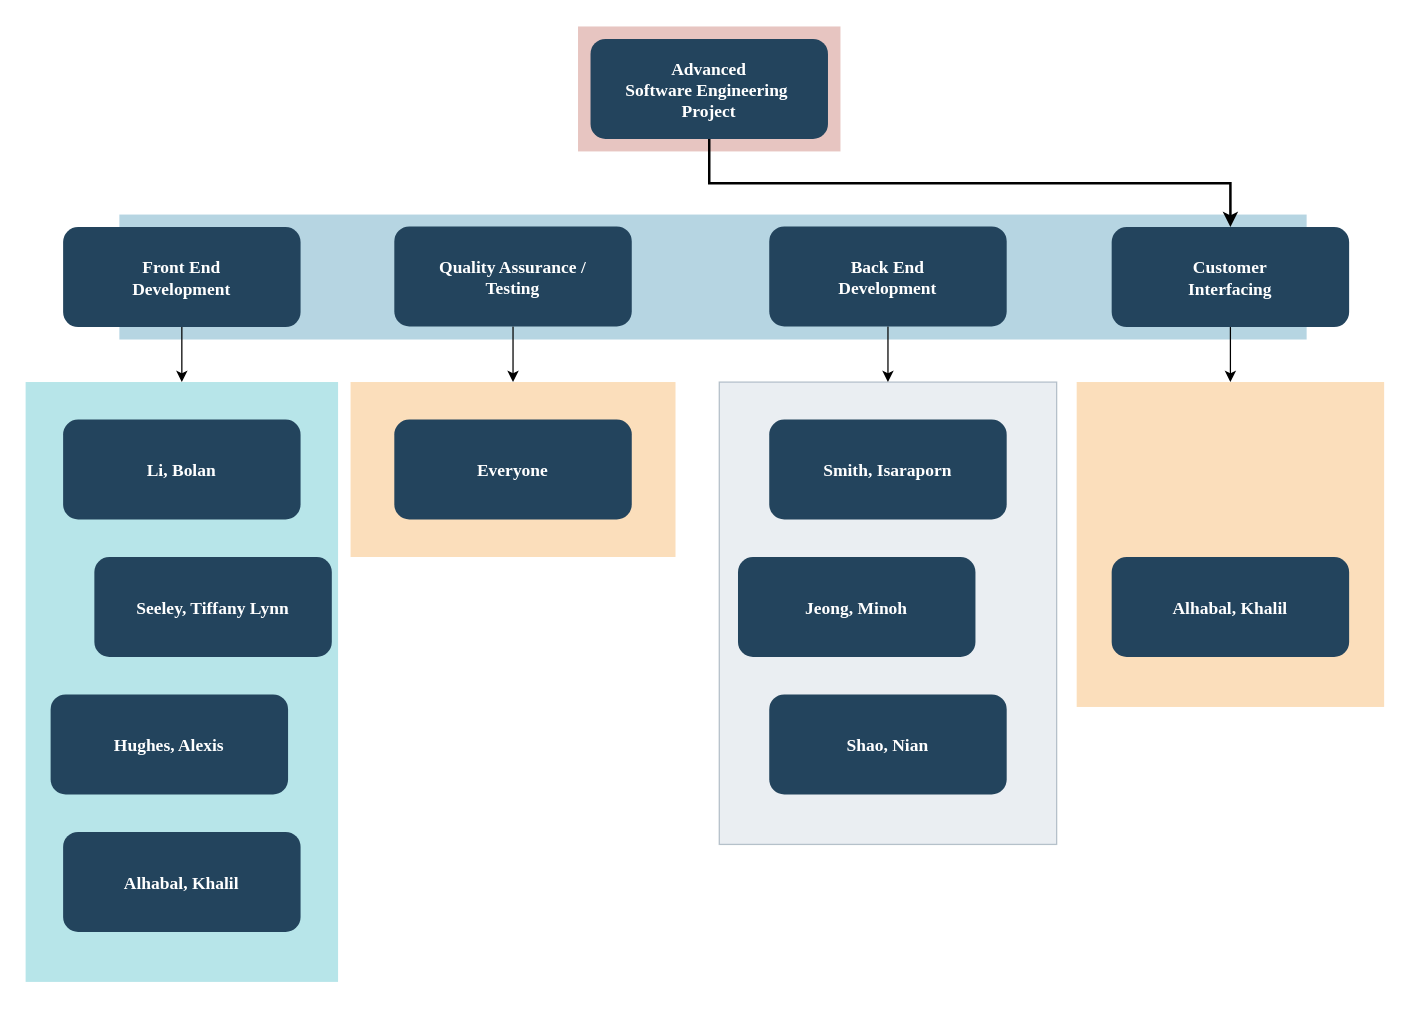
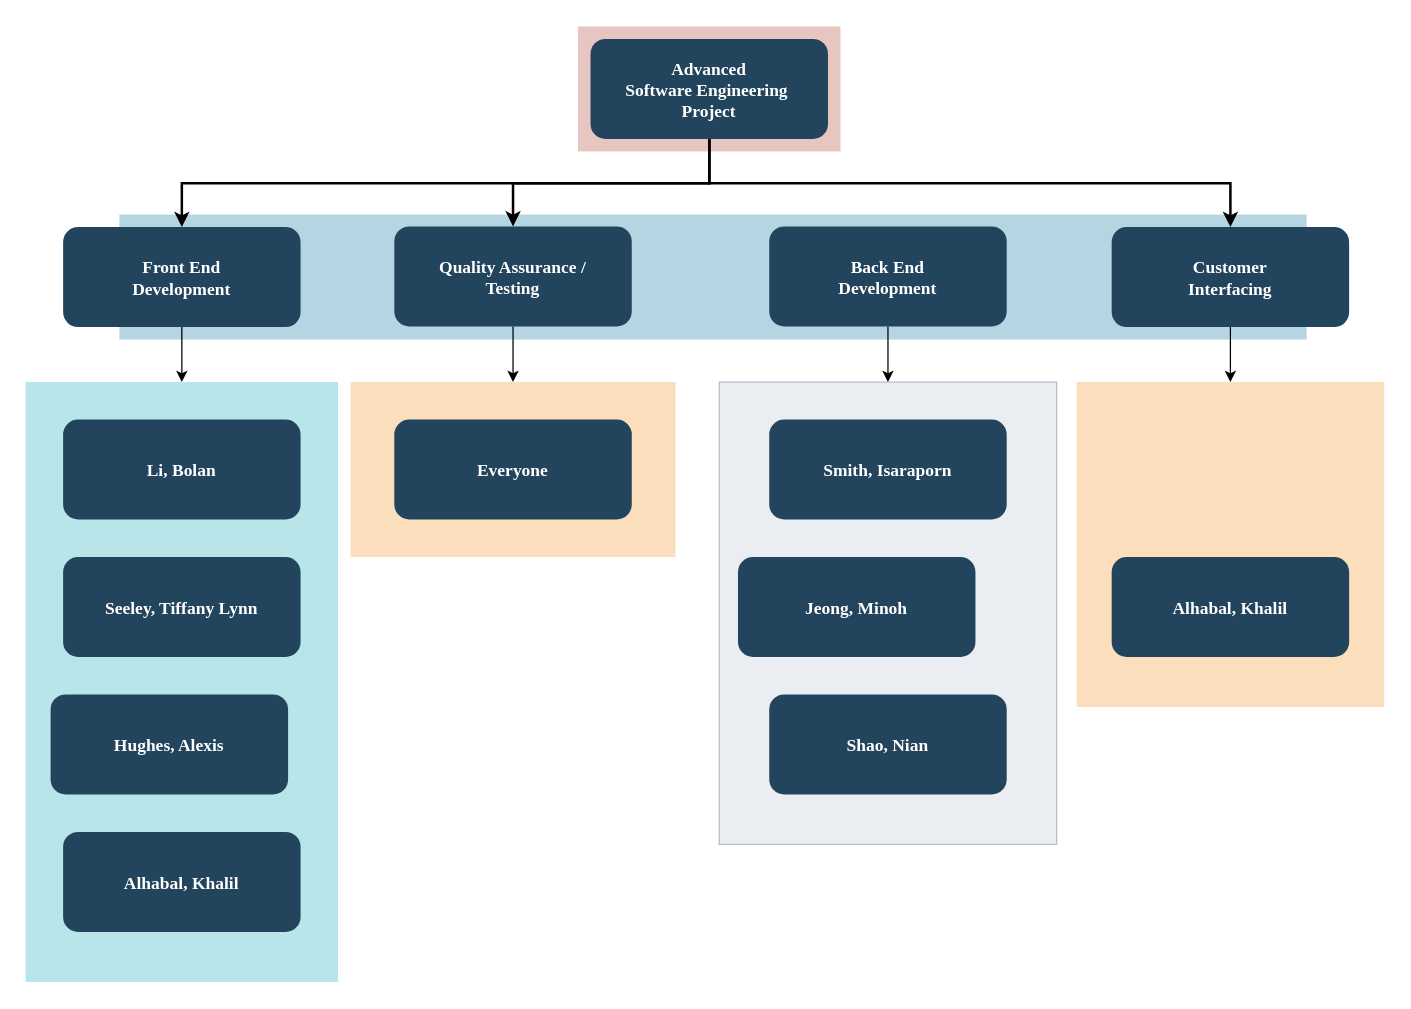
none -> (330, 183)
none -> (513, 201)
(213, 607) -> (182, 607)
